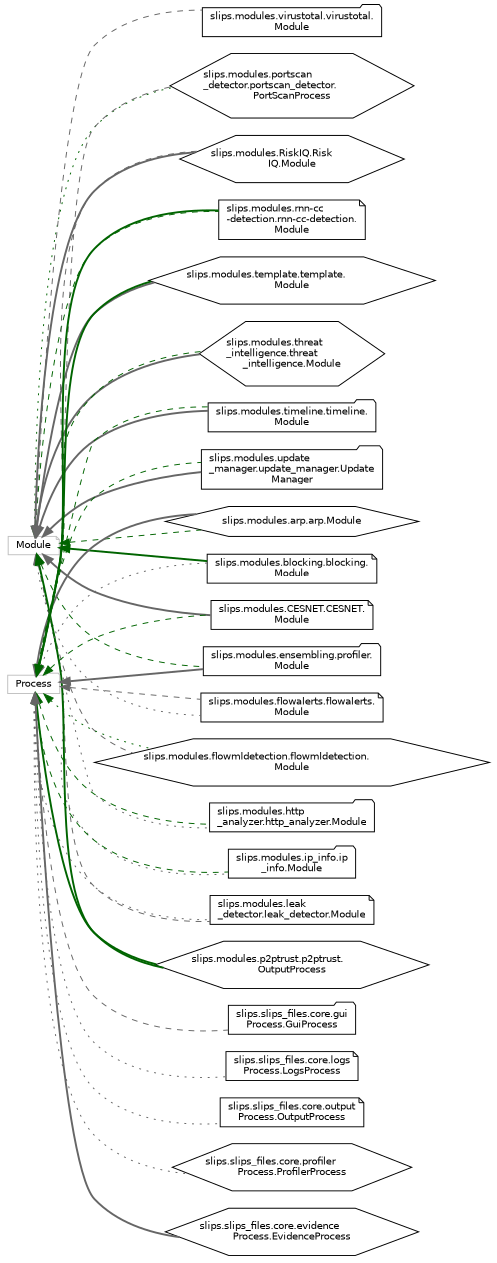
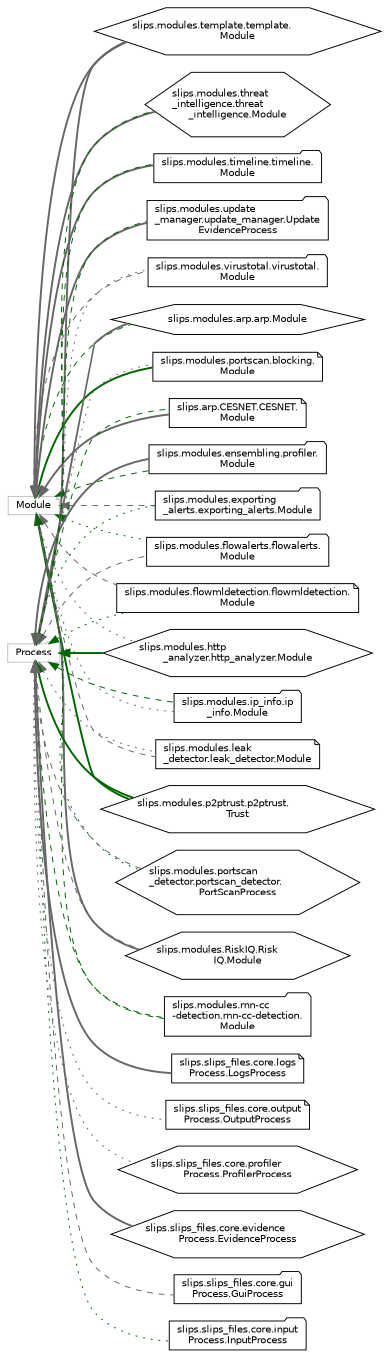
(292, 220) -> (238, 1016)
none -> (73, 352)
(63, 388) -> (55, 872)
(65, 455) -> (66, 329)
(292, 469) -> (238, 220)
none -> (238, 506)
(292, 569) -> (238, 367)
(292, 615) -> (238, 413)
(81, 672) -> (105, 531)
(292, 708) -> (238, 552)
(292, 762) -> (238, 598)
(82, 783) -> (86, 653)
(292, 817) -> (238, 653)
(60, 958) -> (61, 961)
(292, 965) -> (238, 809)
none -> (238, 1335)
